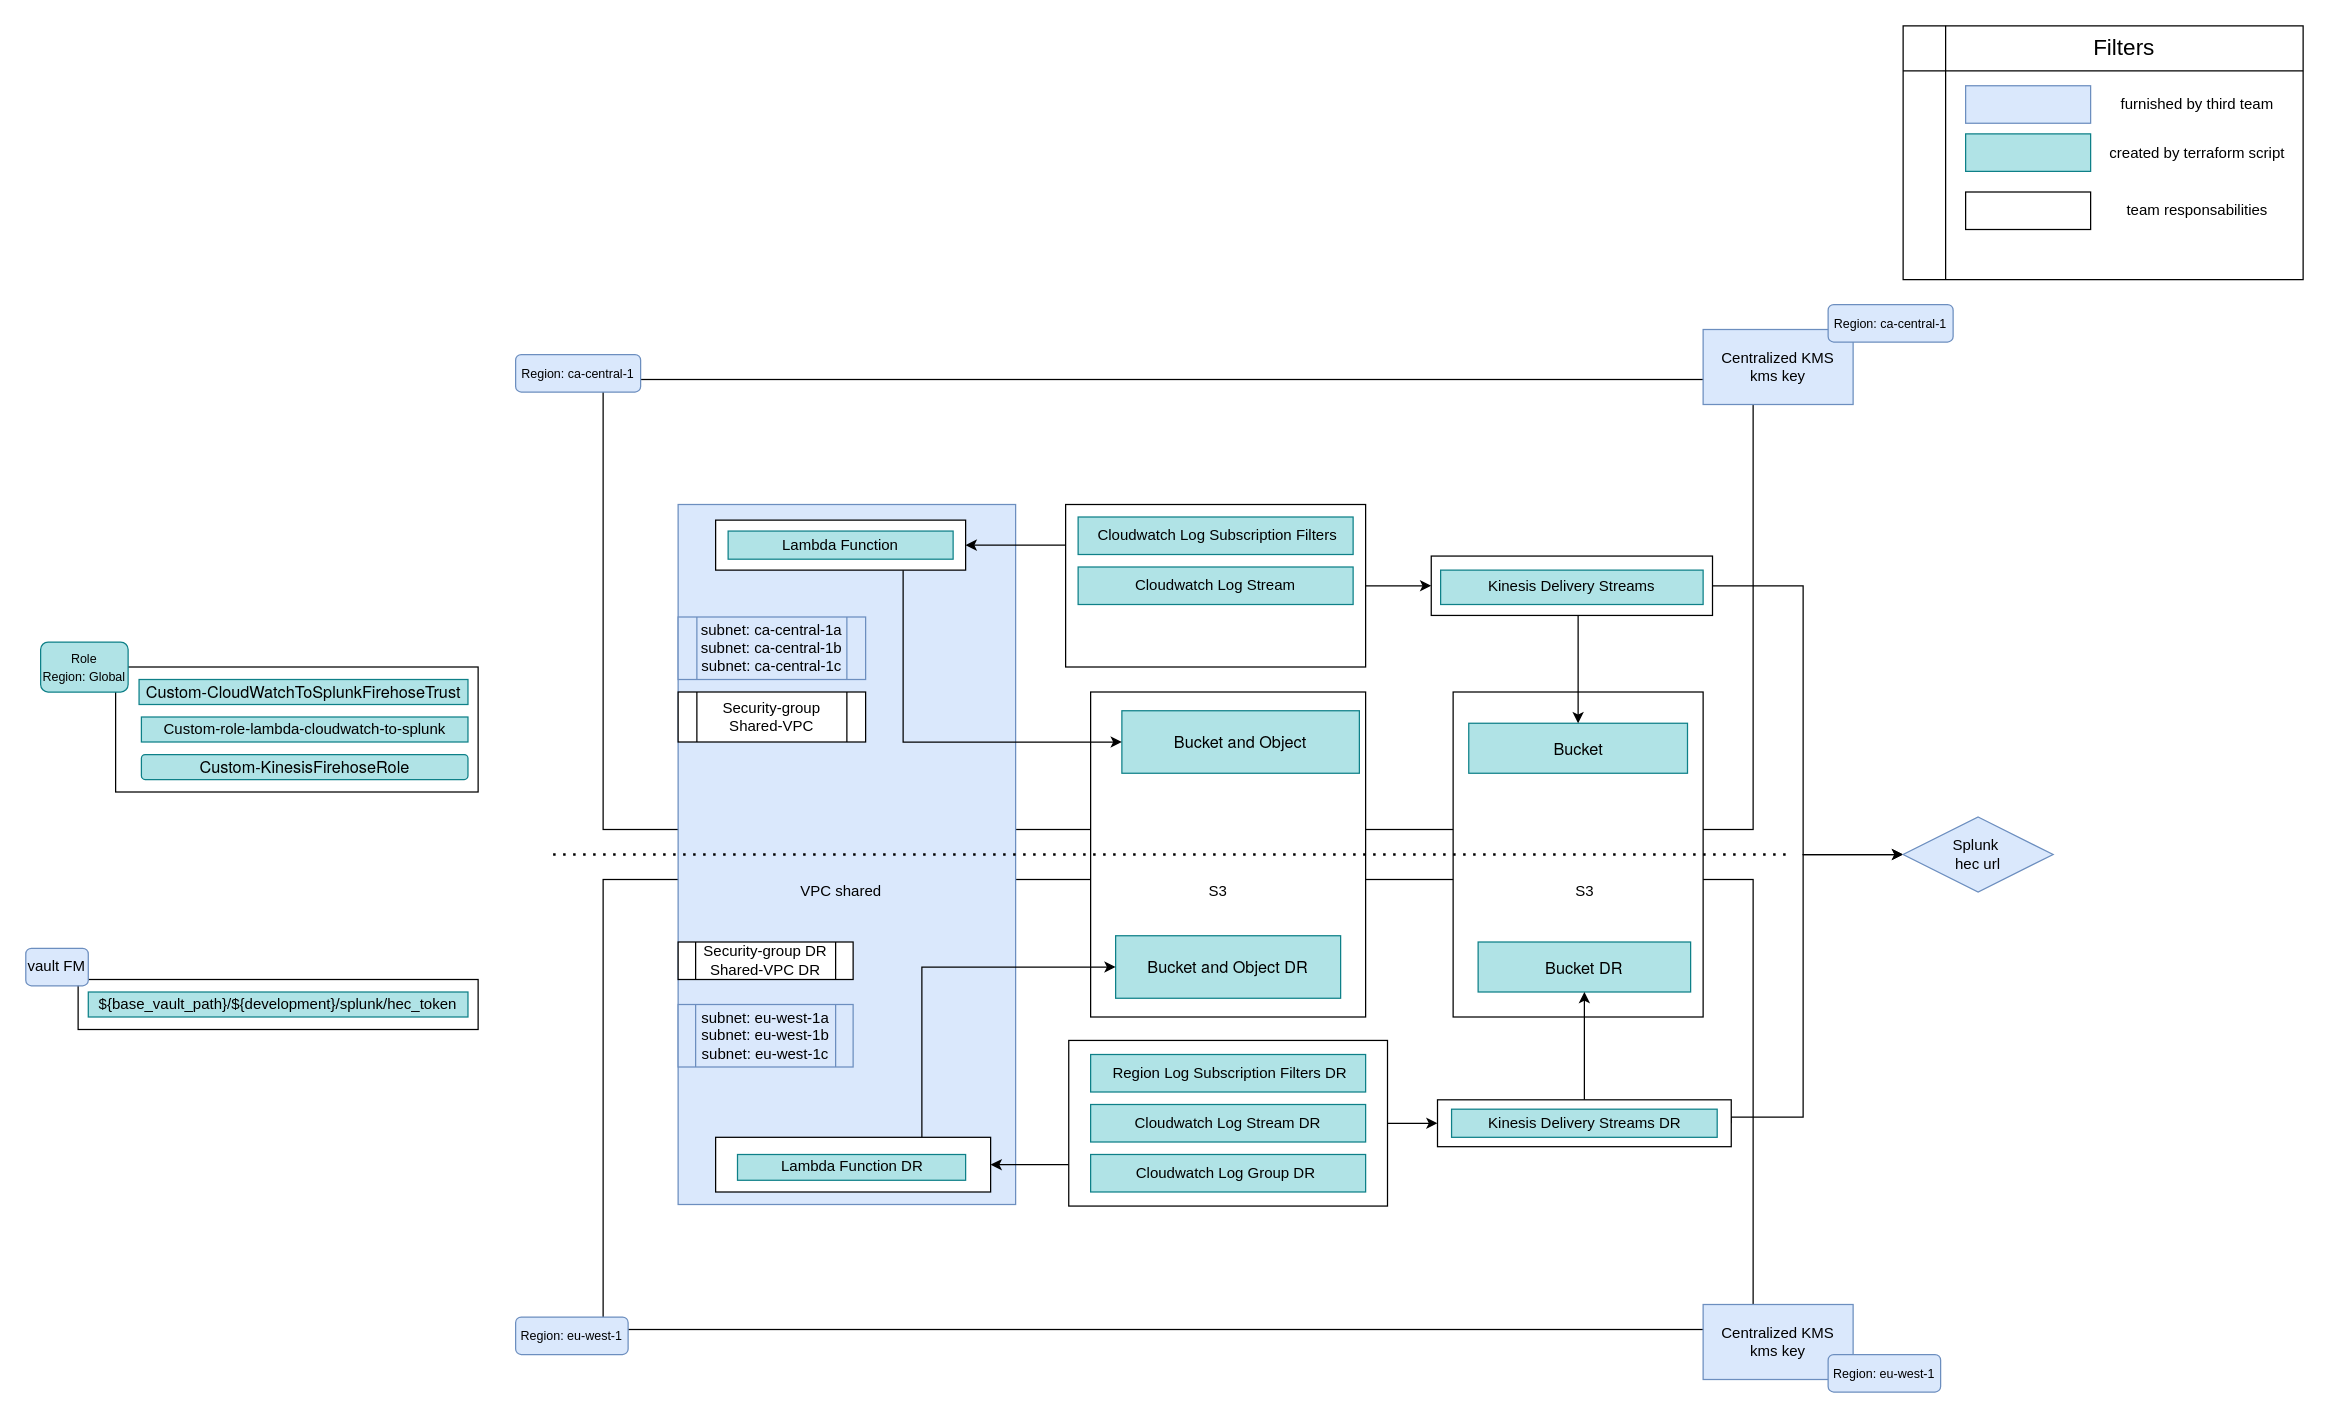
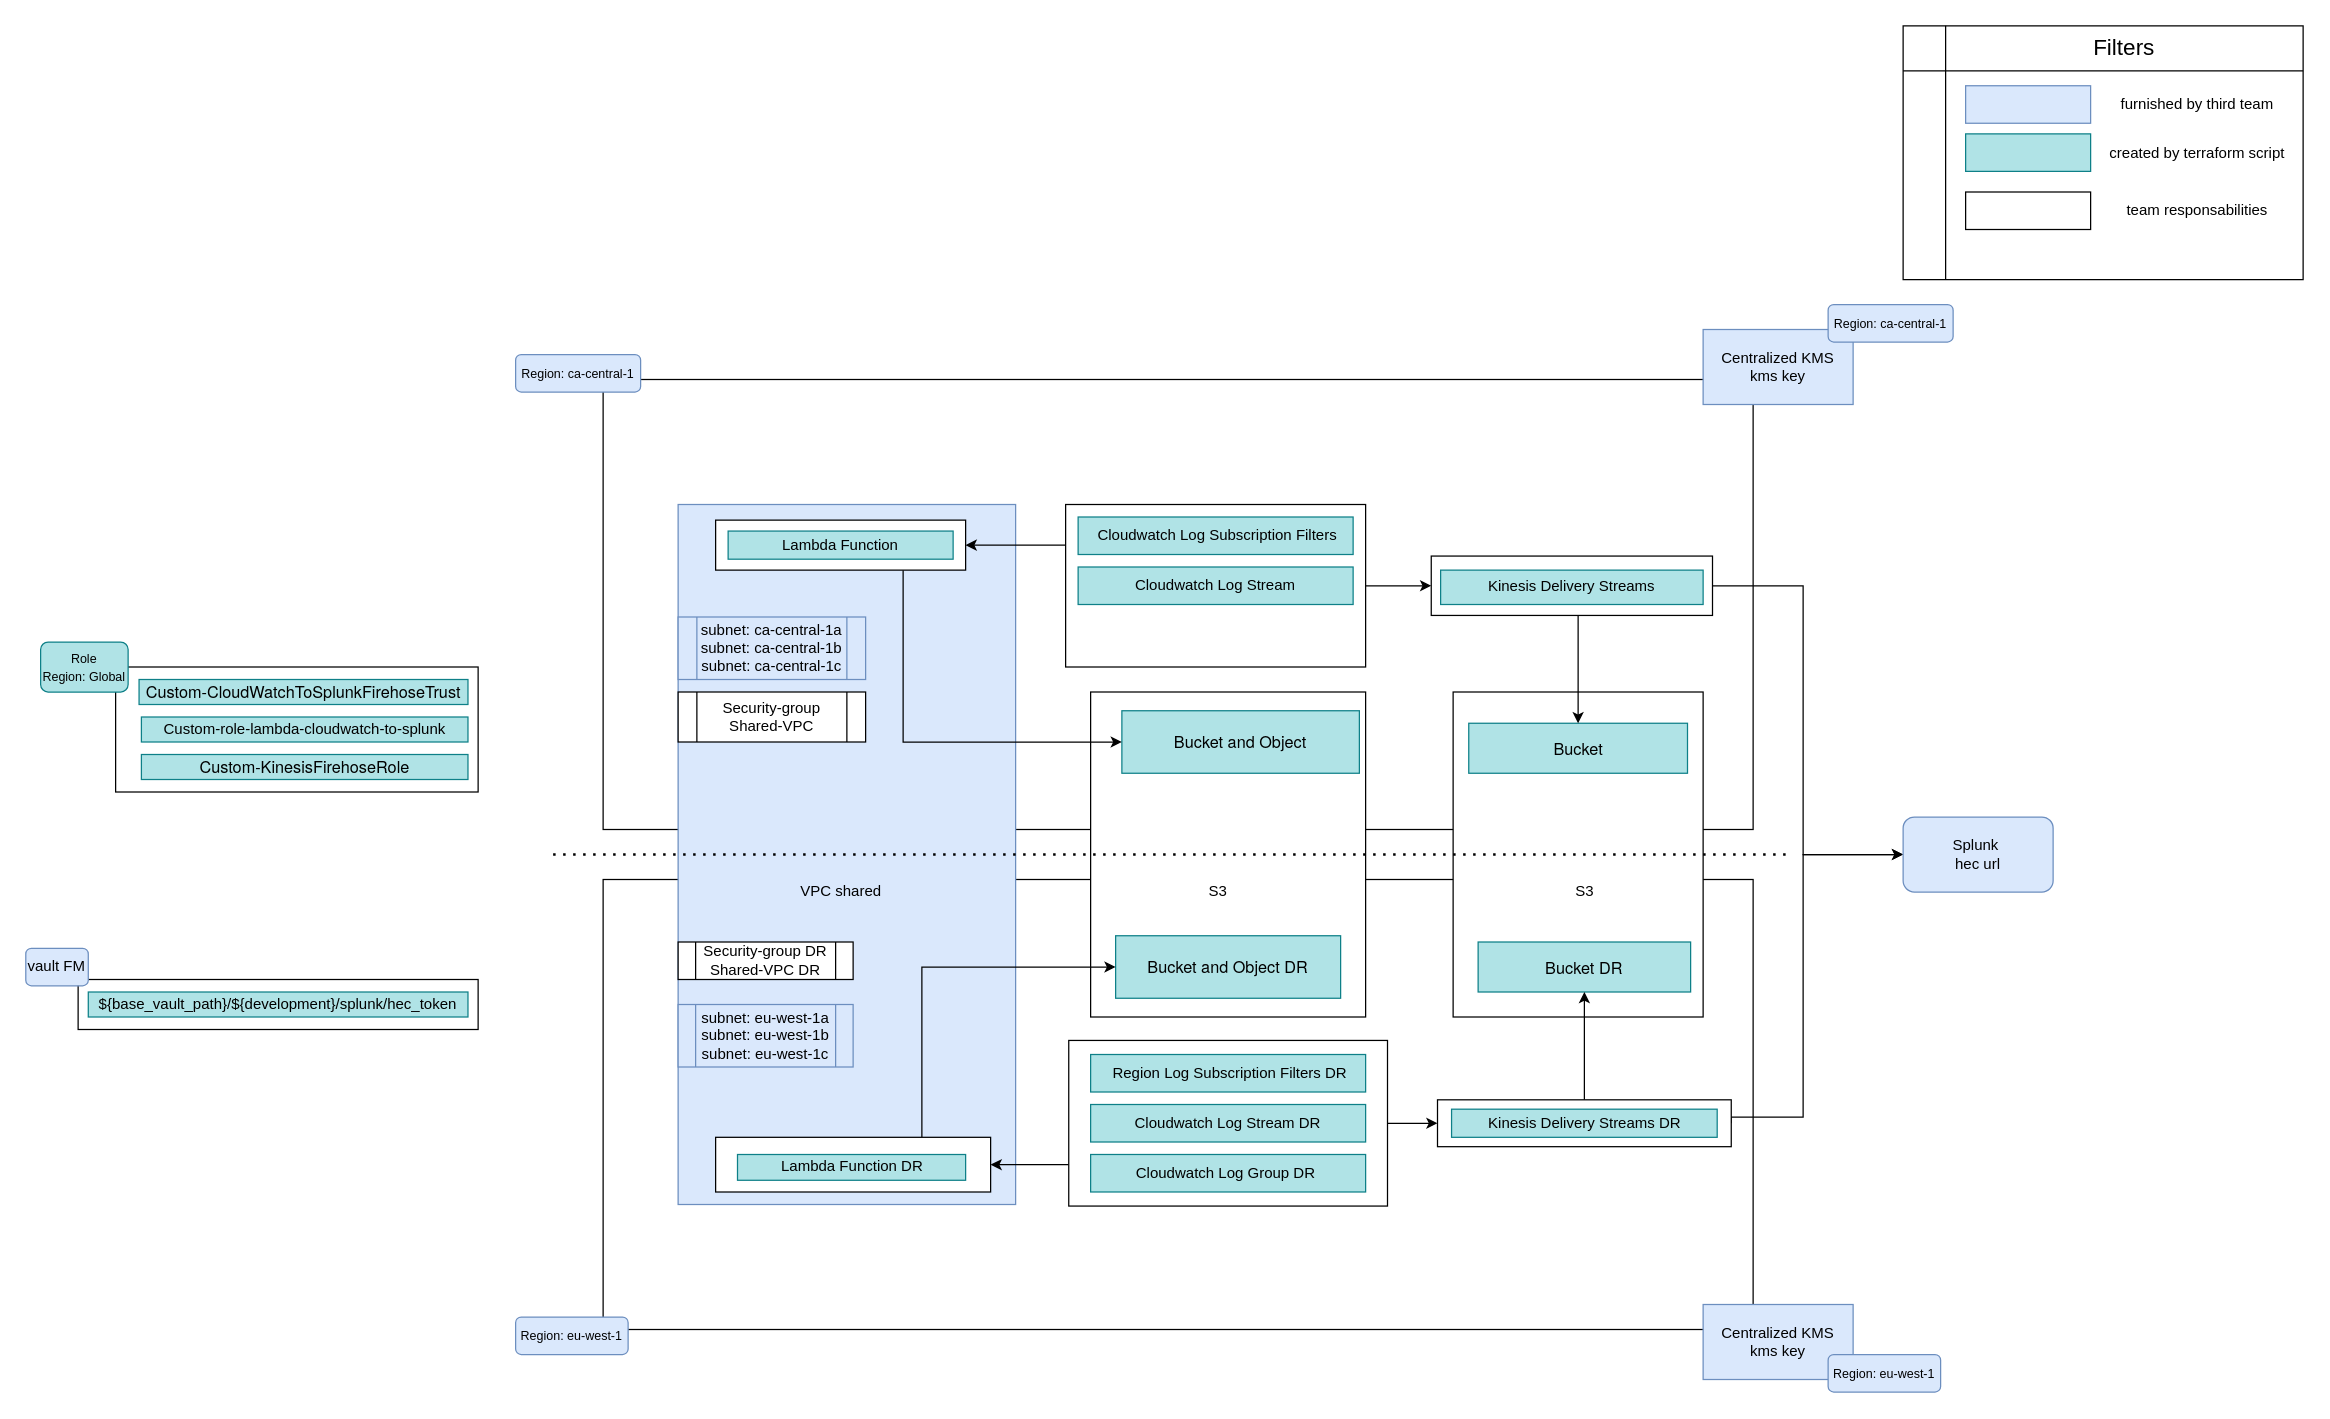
(305, 767) -> (305, 767)
(1978, 854) -> (1978, 854)
